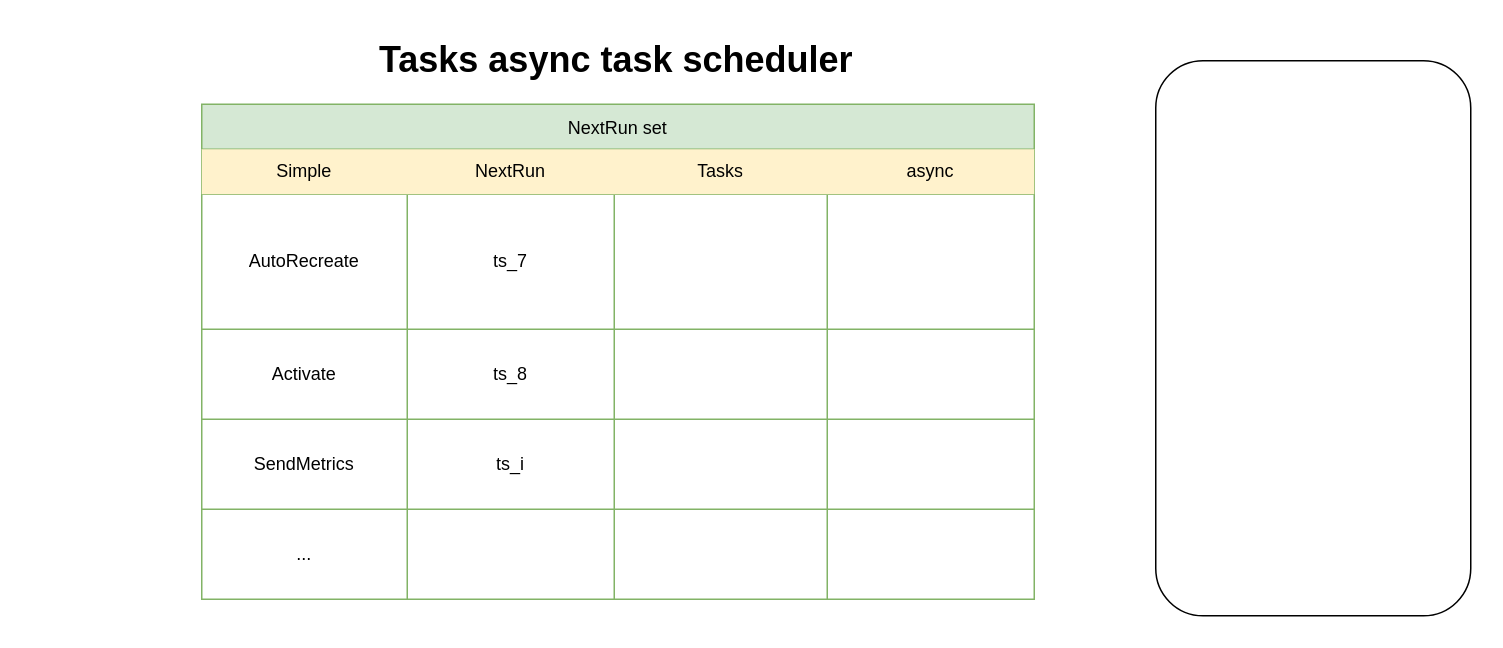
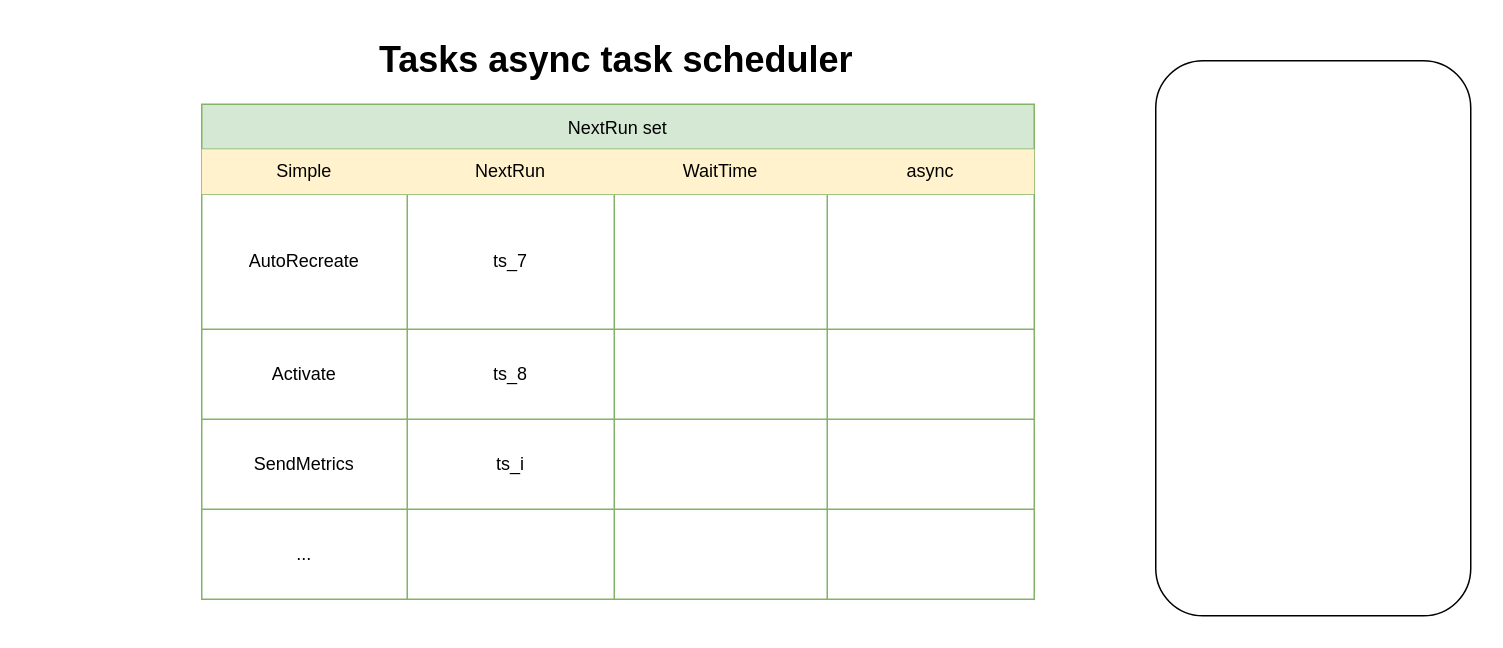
(721, 172) -> (721, 172)
